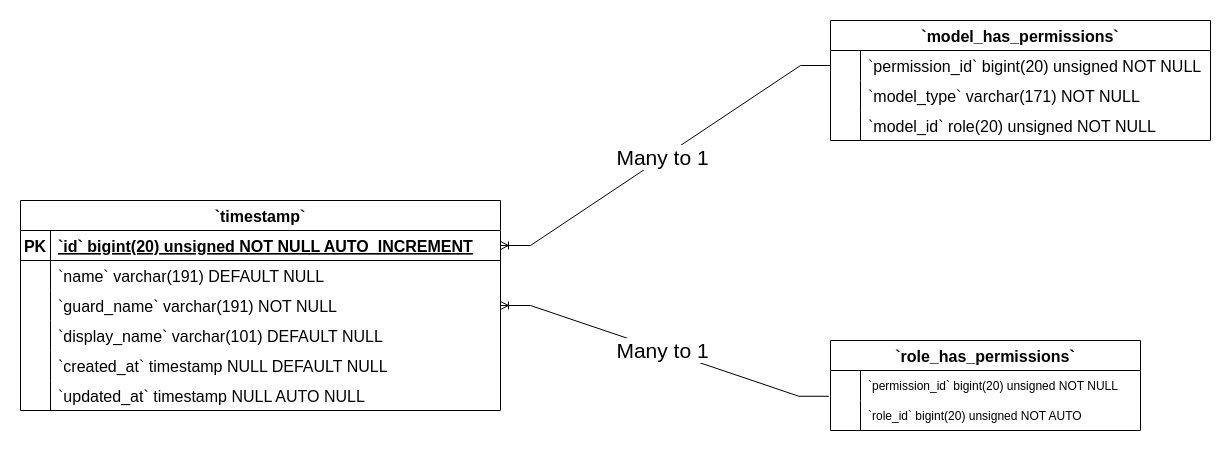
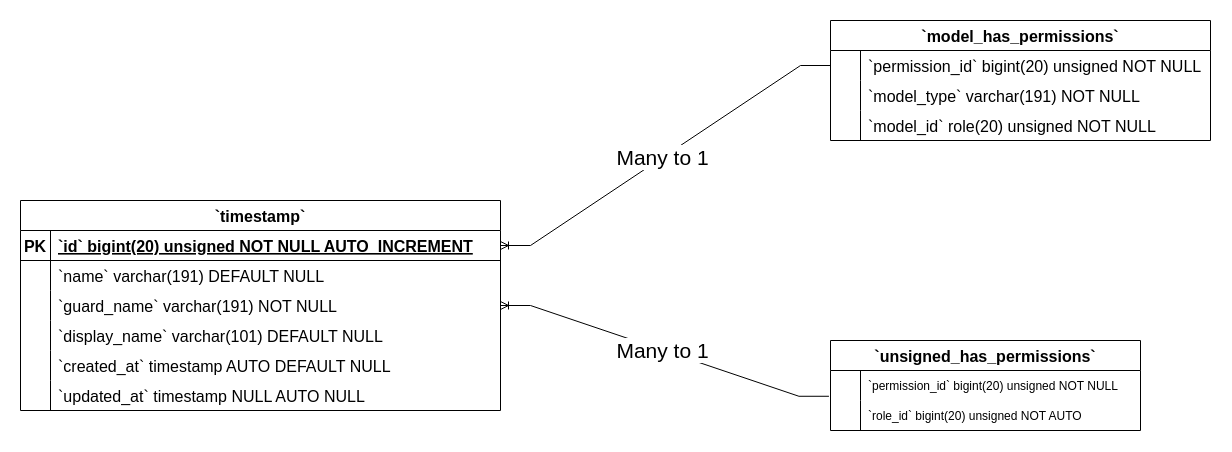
(1012, 97) -> (1012, 97)
(985, 357) -> (985, 357)
(227, 367) -> (227, 367)
